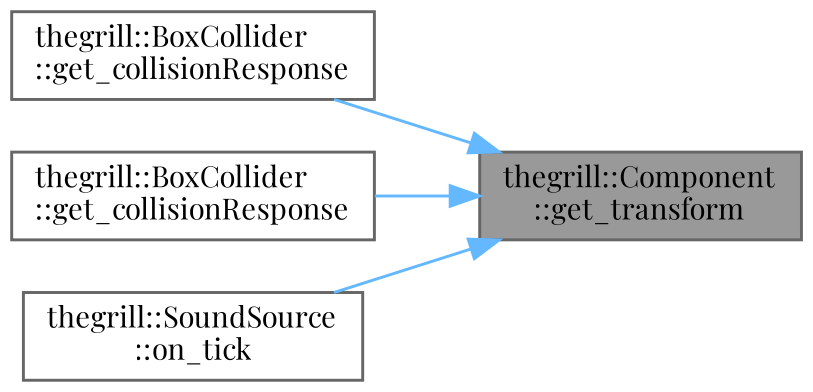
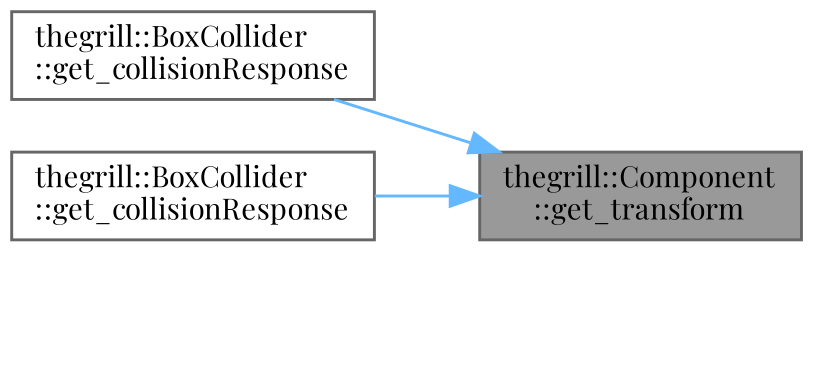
(193, 336) -> none
